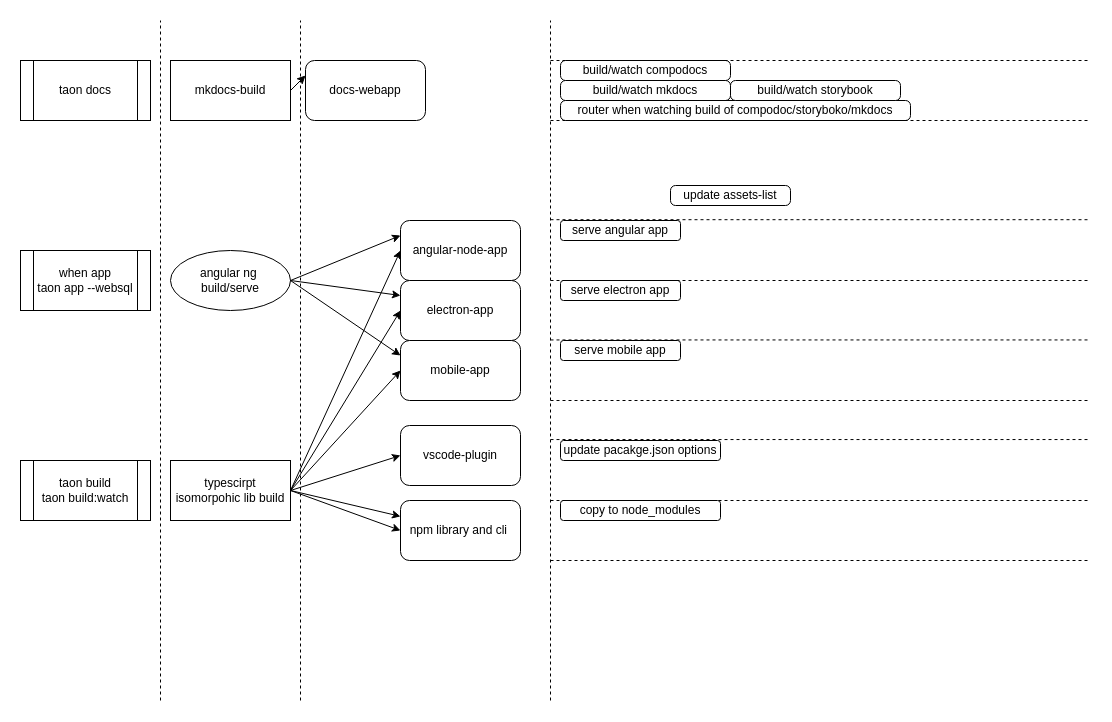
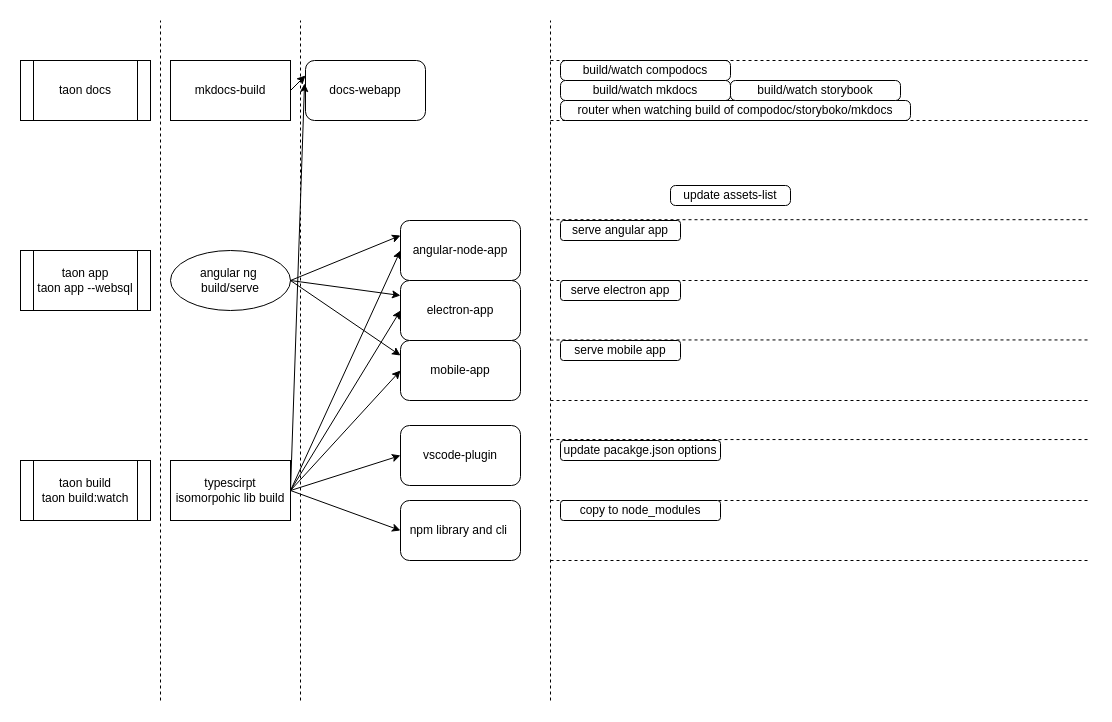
(86, 281) -> (86, 281)
(348, 504) -> (295, 368)
